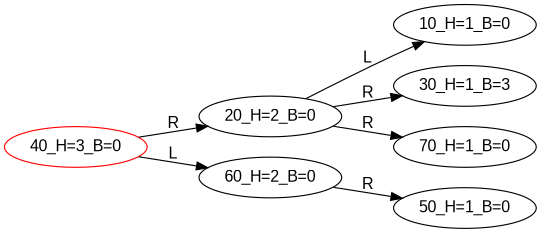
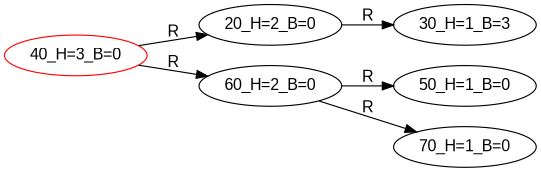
(465, 25) -> none
(362, 131) -> (362, 115)
(173, 154) -> (173, 63)
